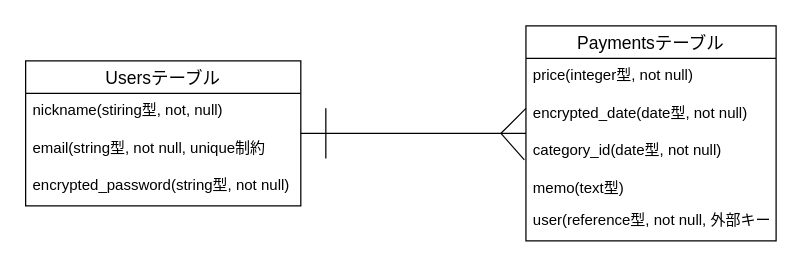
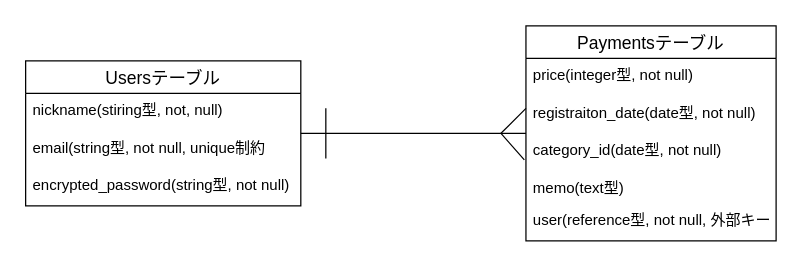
(656, 113) -> (665, 113)
